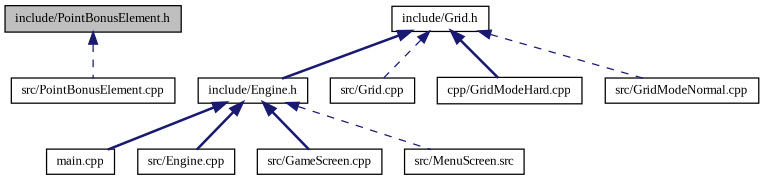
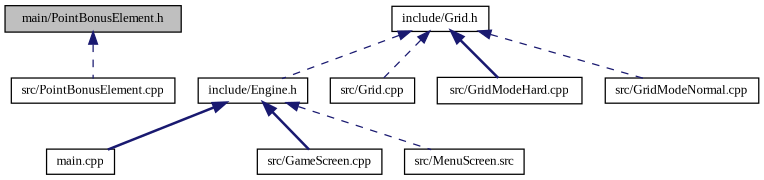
(93, 19) -> (93, 19)
(341, 57) -> (341, 57)
(510, 91) -> (510, 91)
(186, 162) -> none
